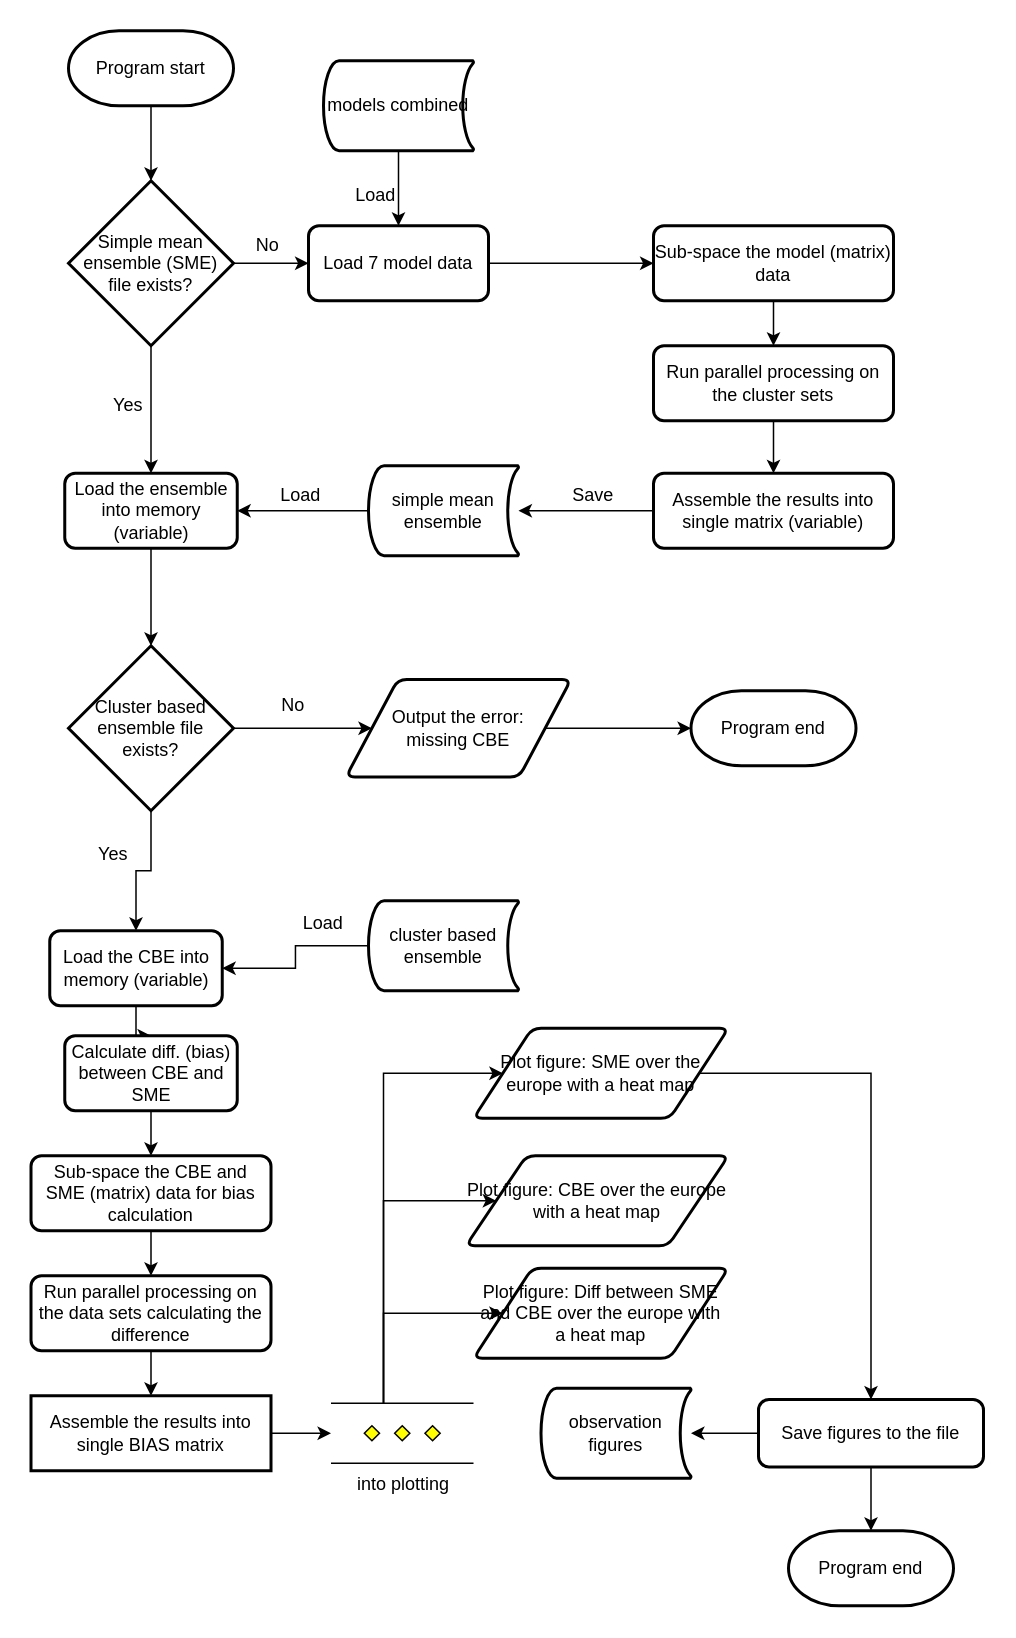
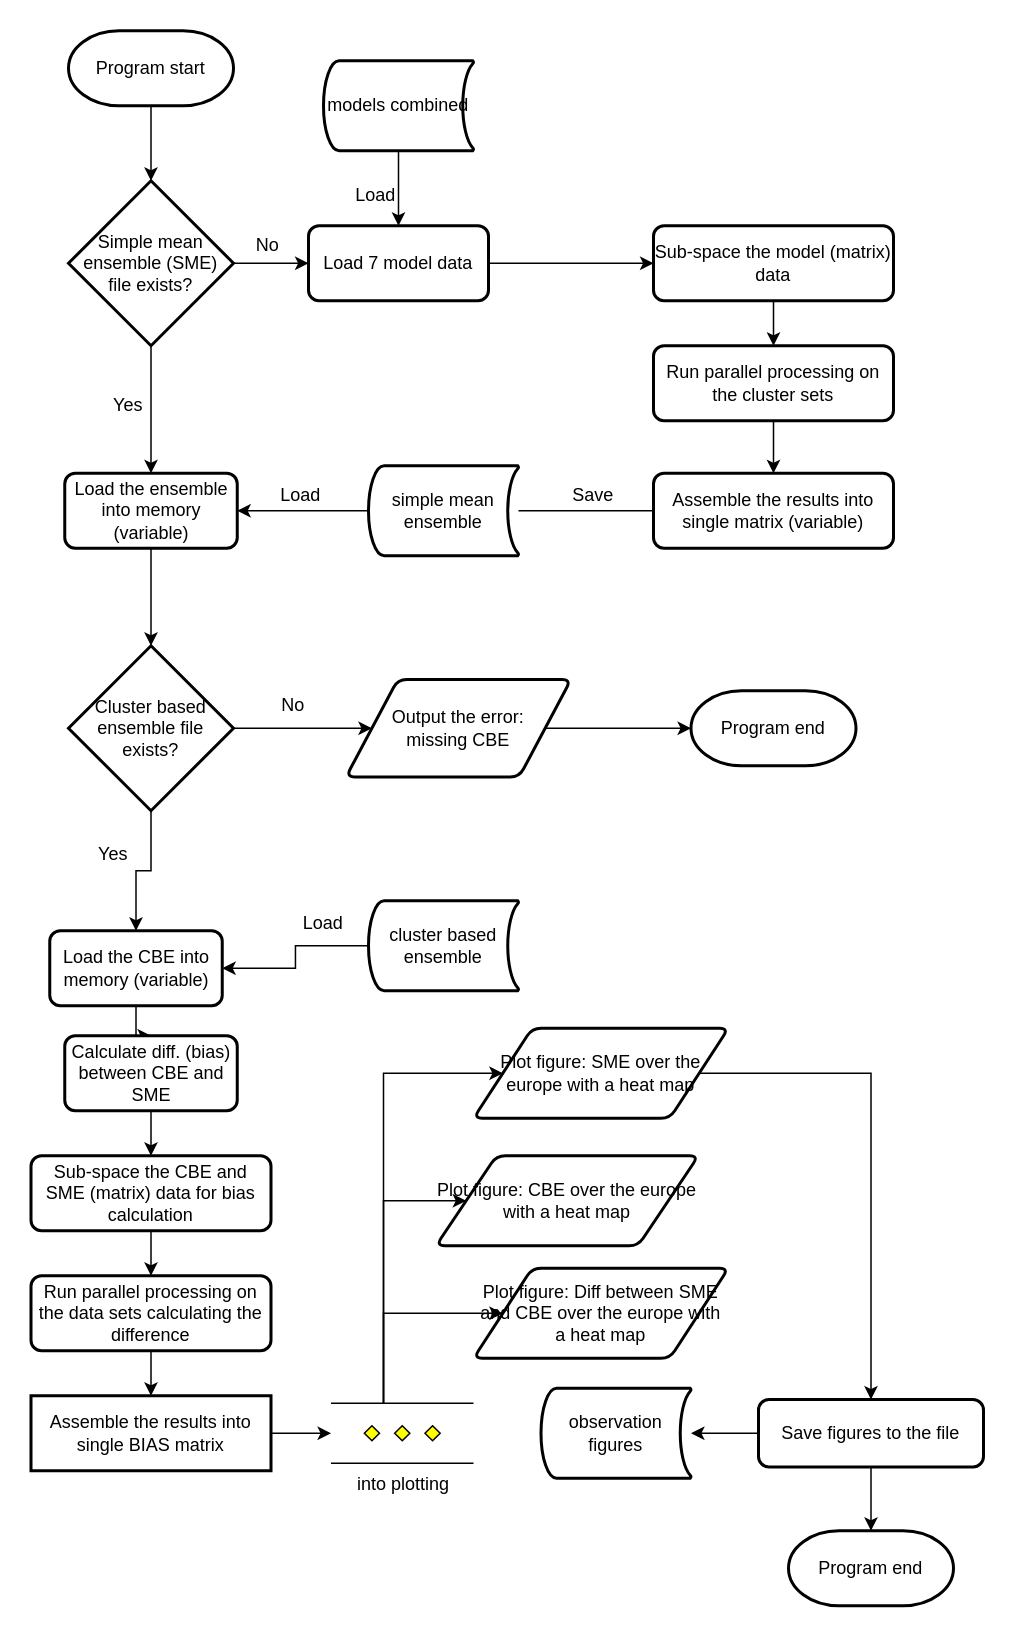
(530, 511) -> (525, 511)
(597, 1201) -> (567, 1201)
